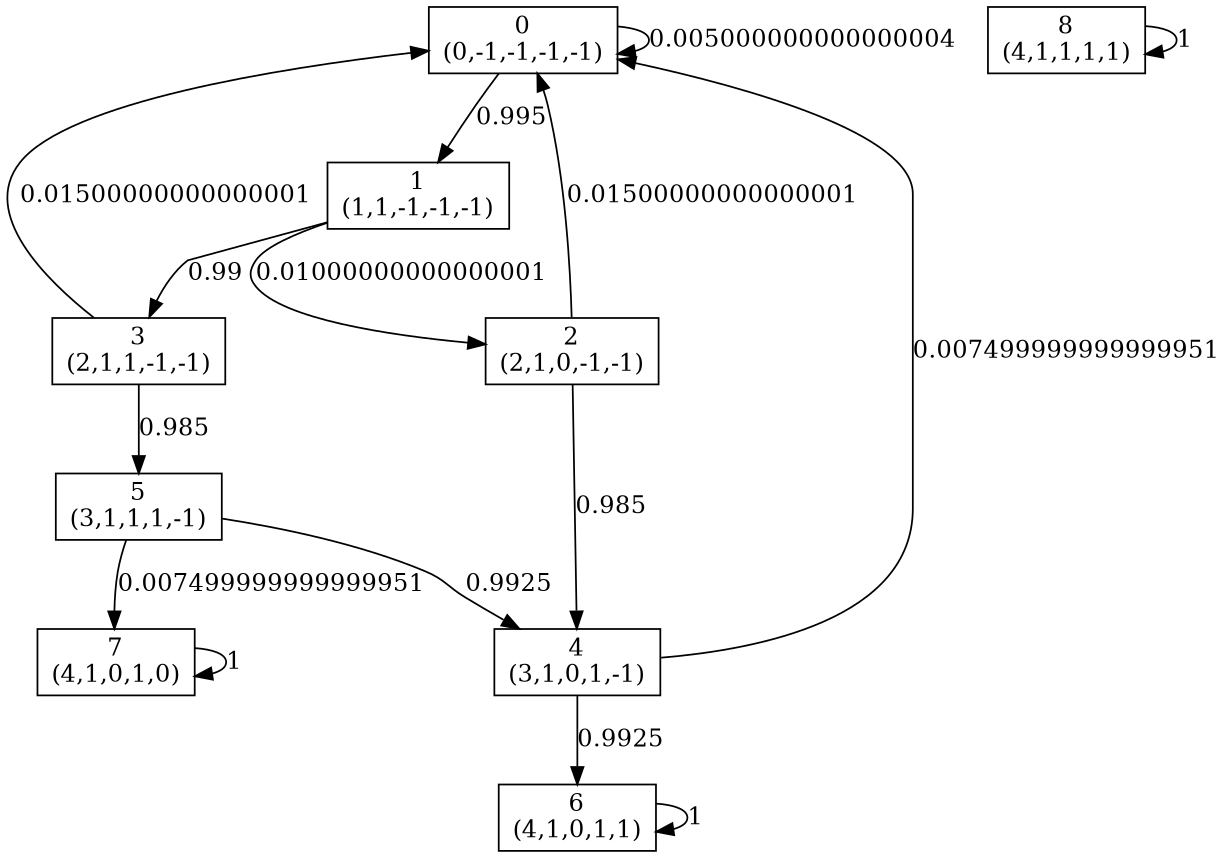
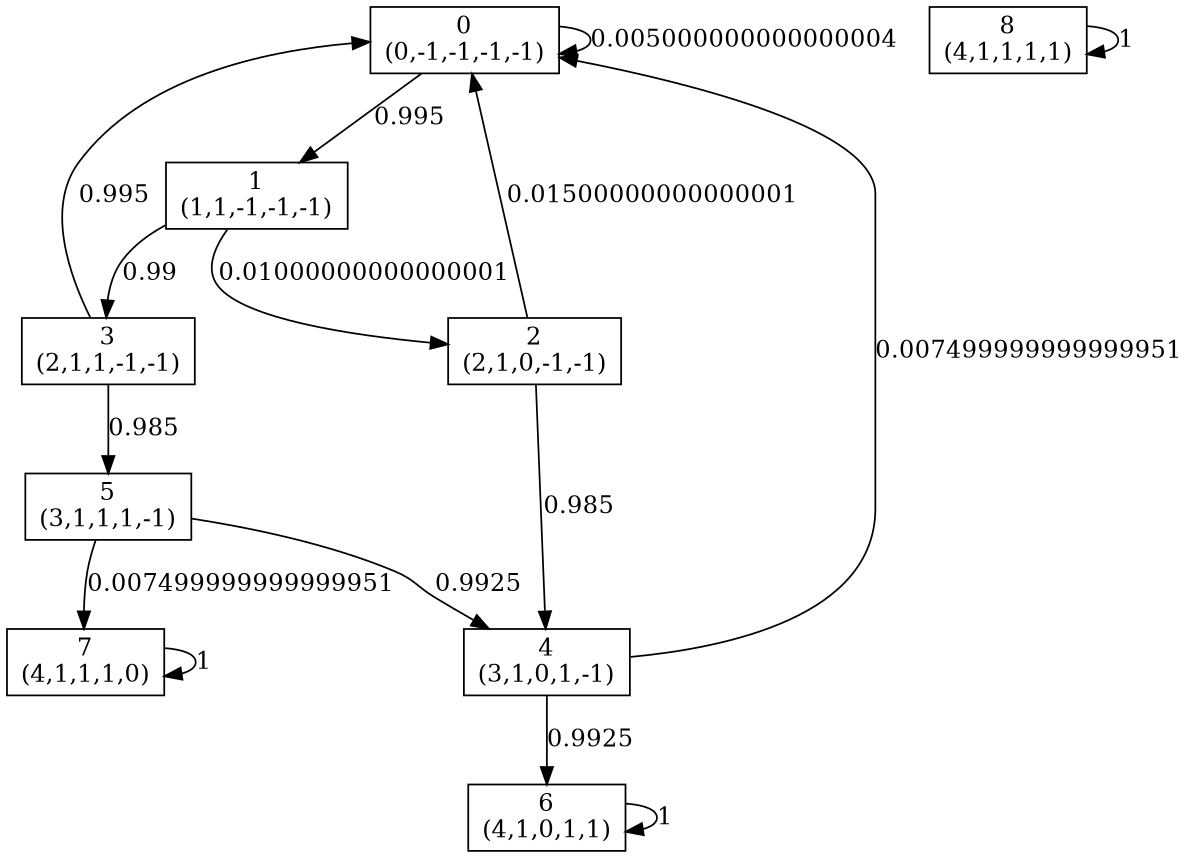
(166, 196) -> (114, 196)
(116, 662) -> (86, 662)
